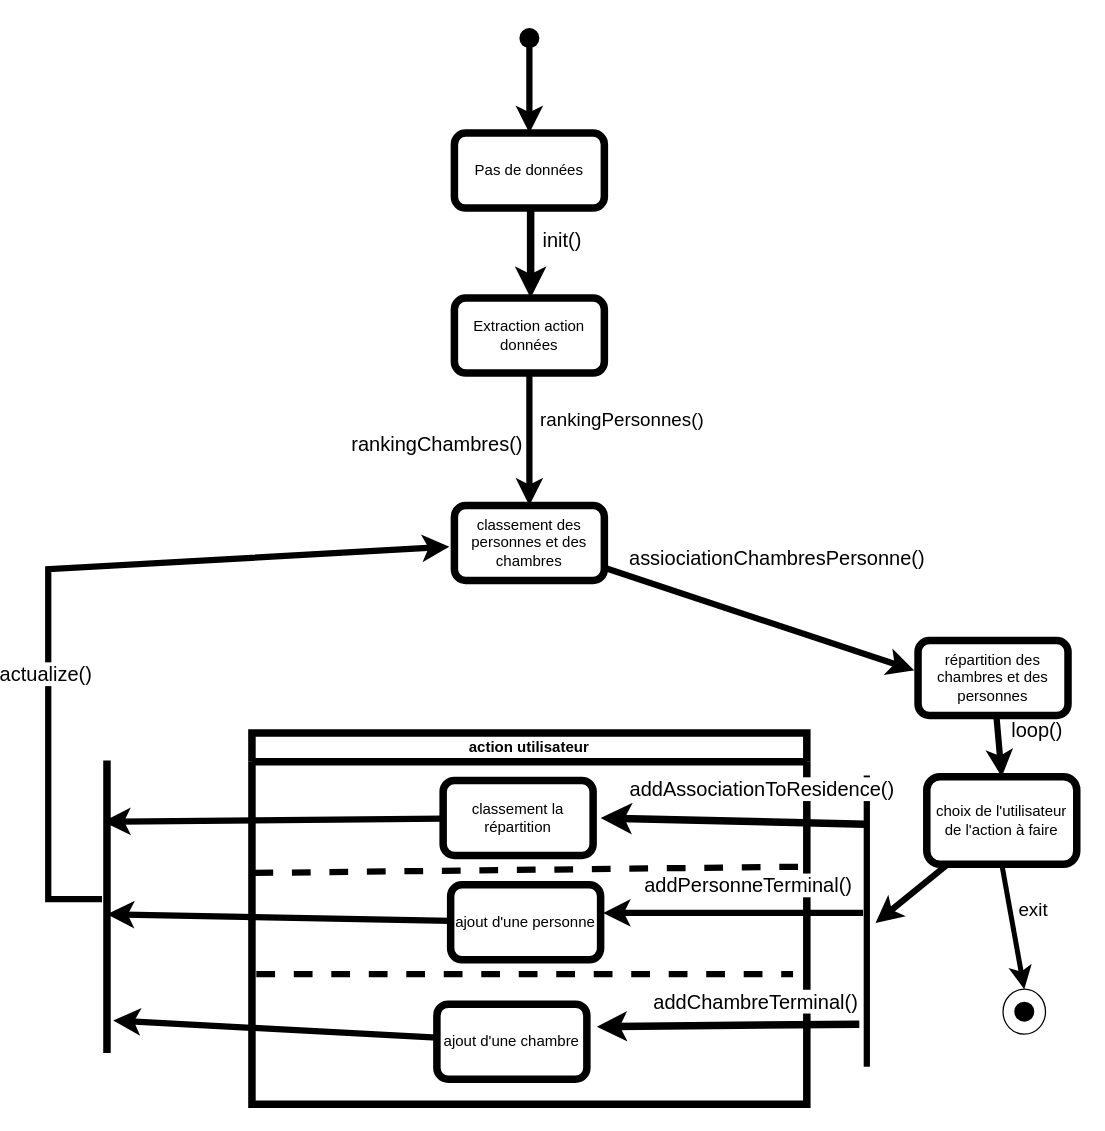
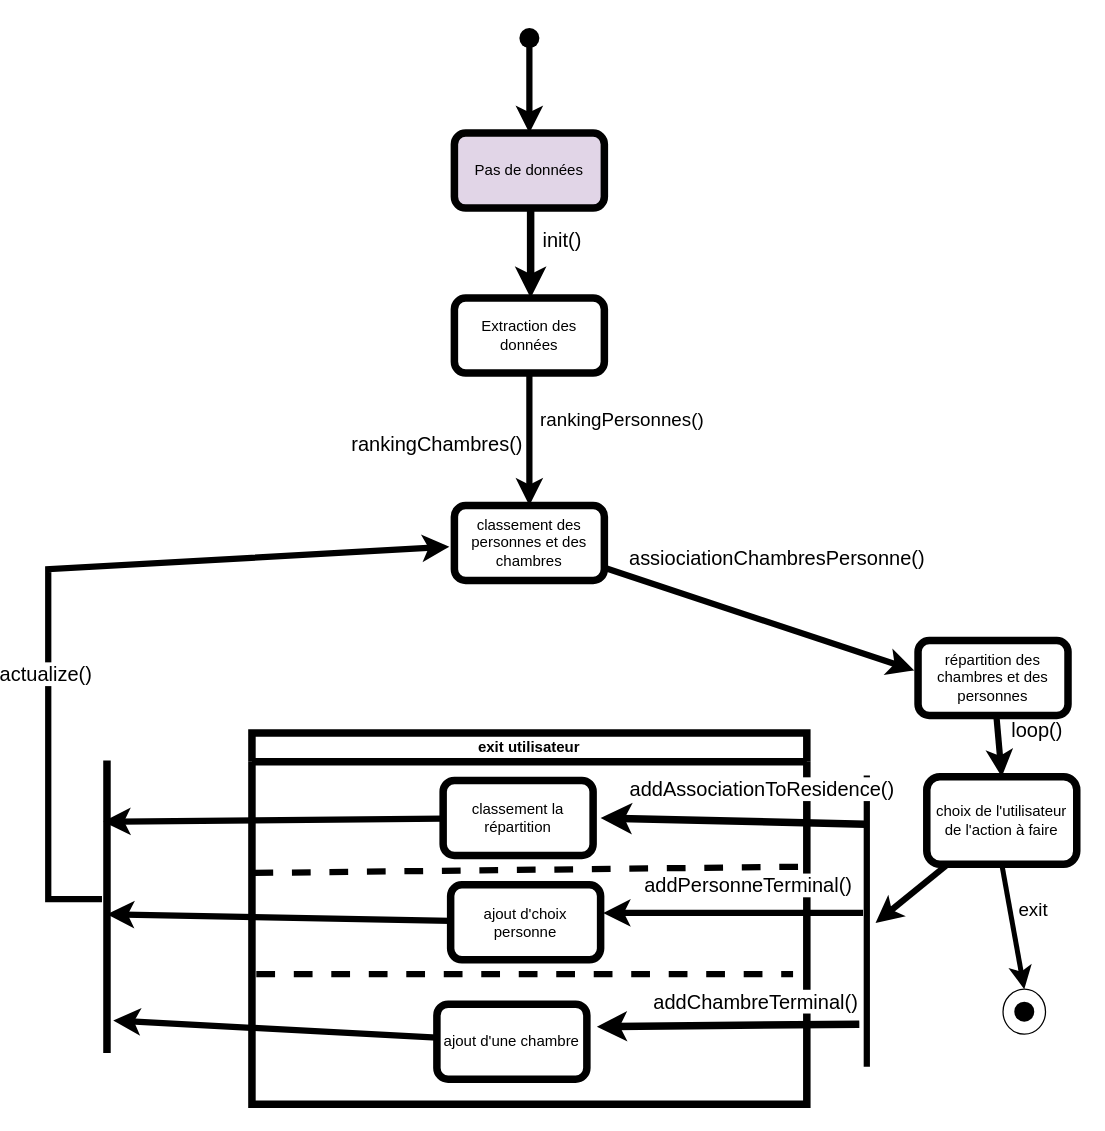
(529, 171) -> (529, 171)
(529, 336) -> (529, 336)
(529, 748) -> (529, 748)
(526, 923) -> (526, 923)
